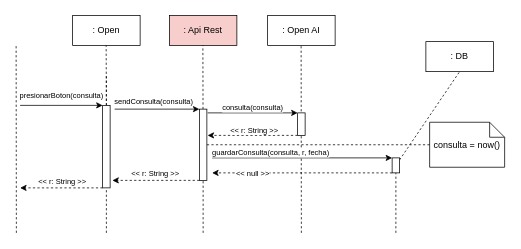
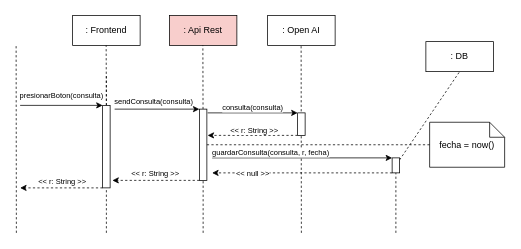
(106, 30) -> (106, 30)
(467, 145) -> (467, 145)
